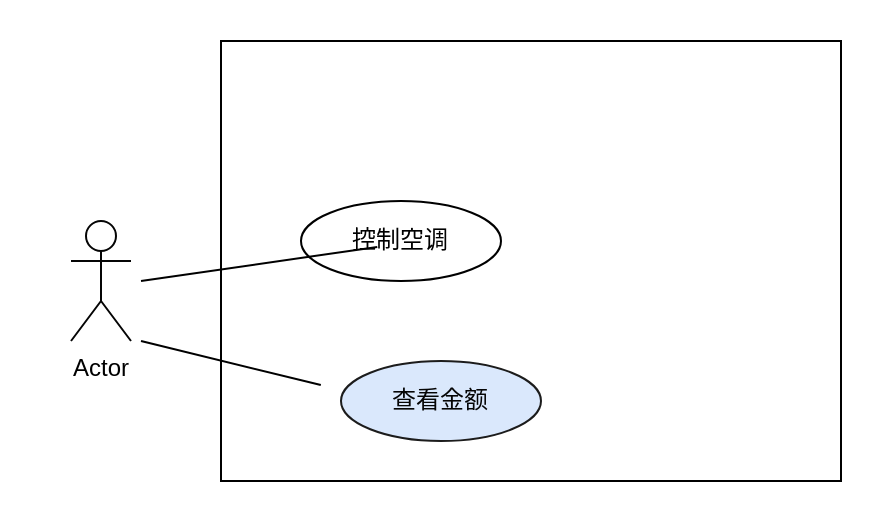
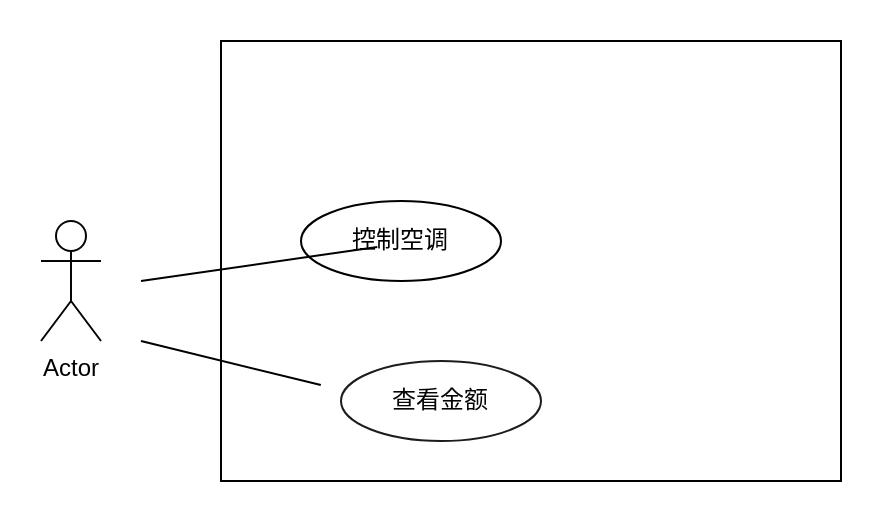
(101, 281) -> (71, 281)
(441, 401) -> (441, 401)
